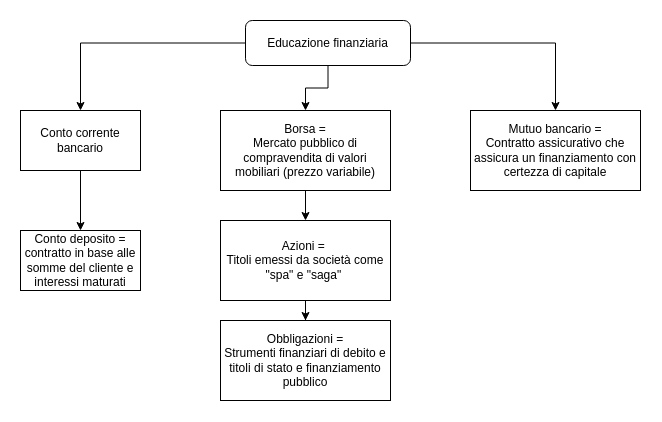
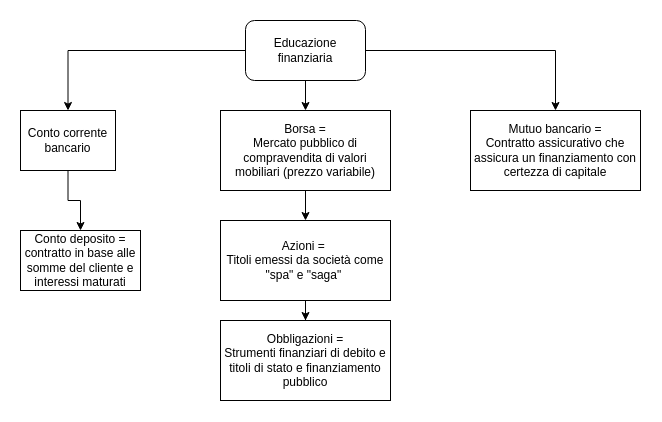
(328, 43) -> (306, 51)
(81, 141) -> (68, 141)
